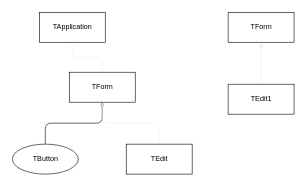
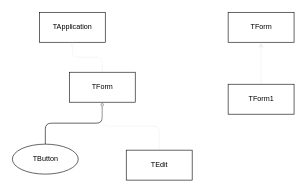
(262, 99) -> (262, 99)
(159, 159) -> (159, 165)
